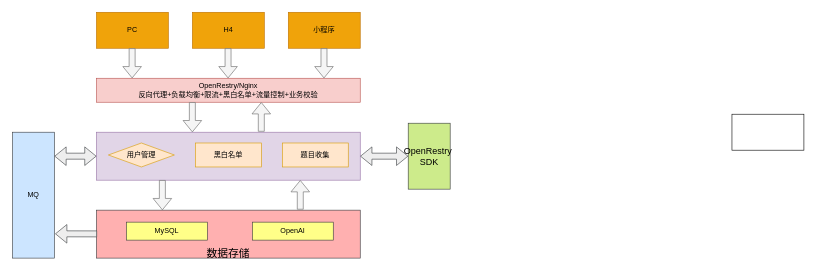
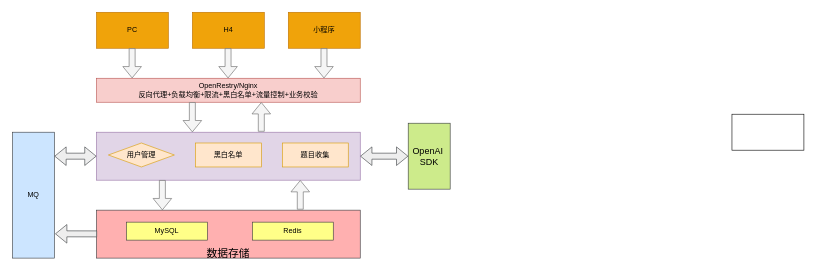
(429, 156) -> (429, 156)
(293, 231) -> (293, 231)
